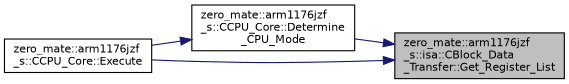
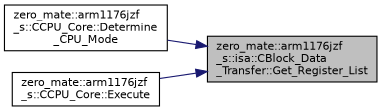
(166, 43) -> none
